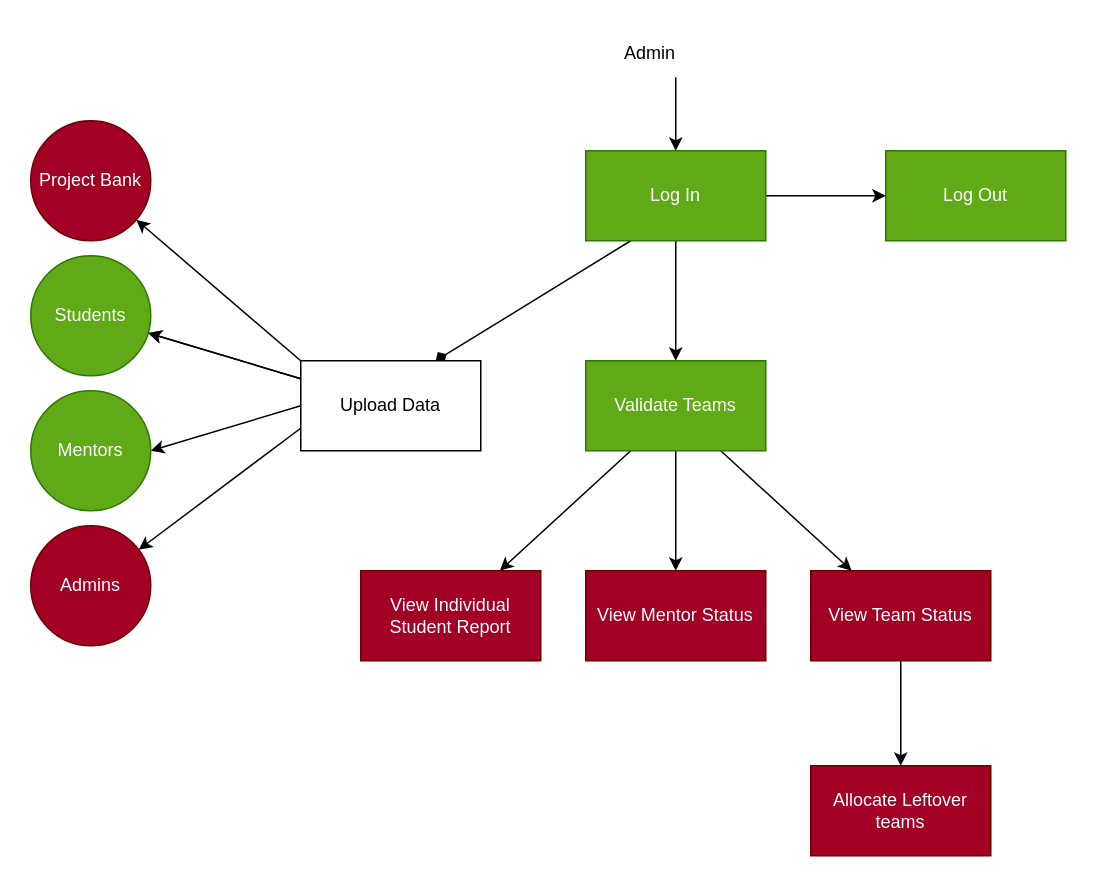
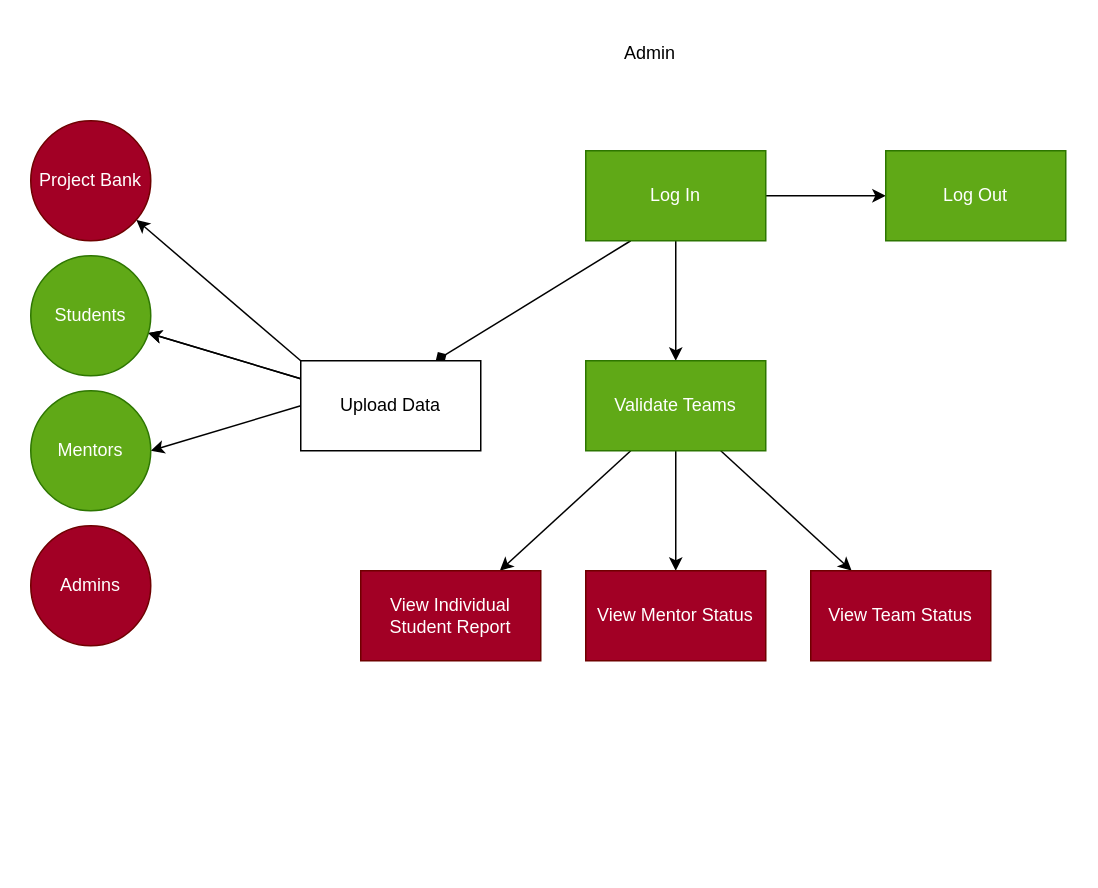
(676, 109) -> none
(224, 486) -> none
(901, 708) -> none
(901, 811) -> none
